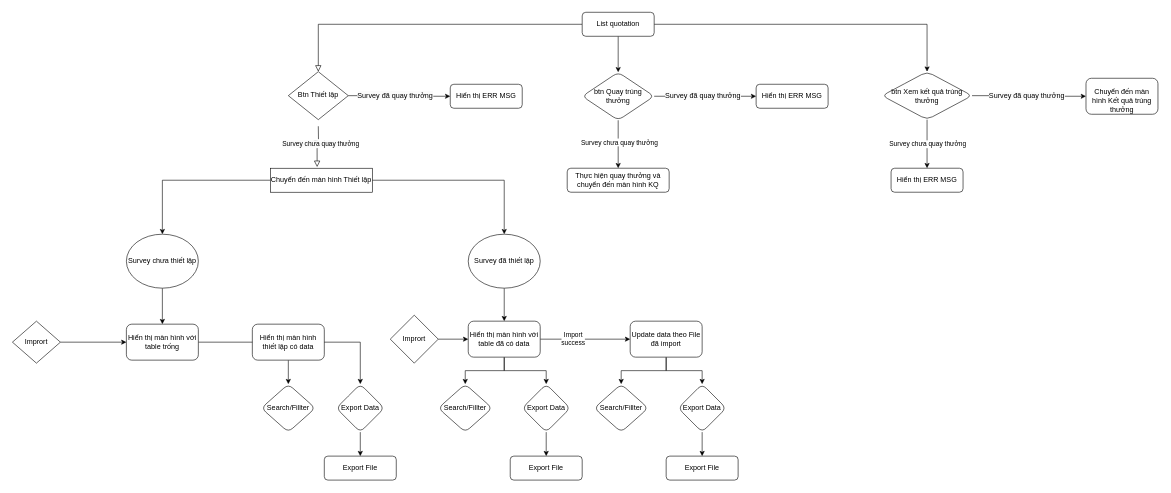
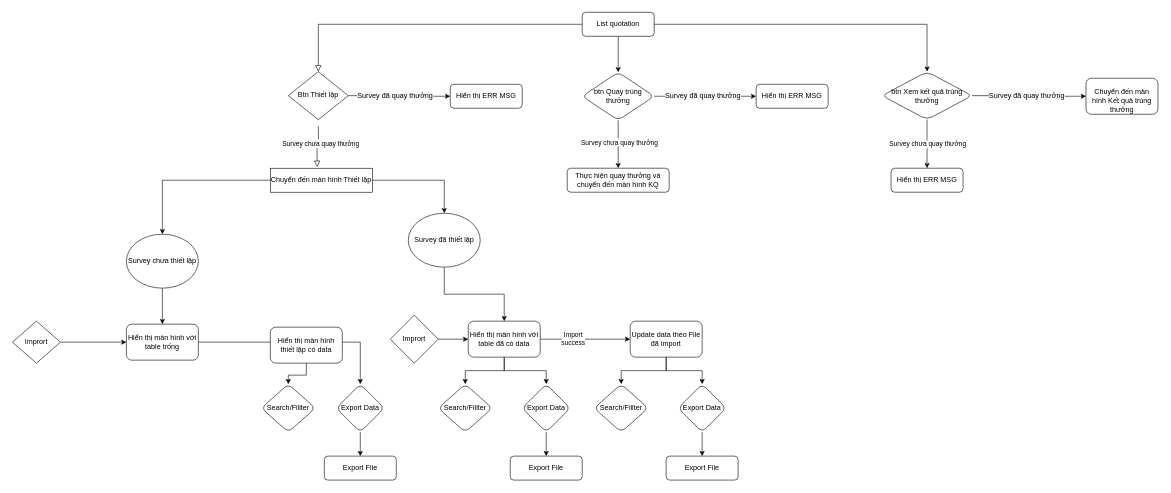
(504, 261) -> (444, 240)
(288, 342) -> (306, 345)
